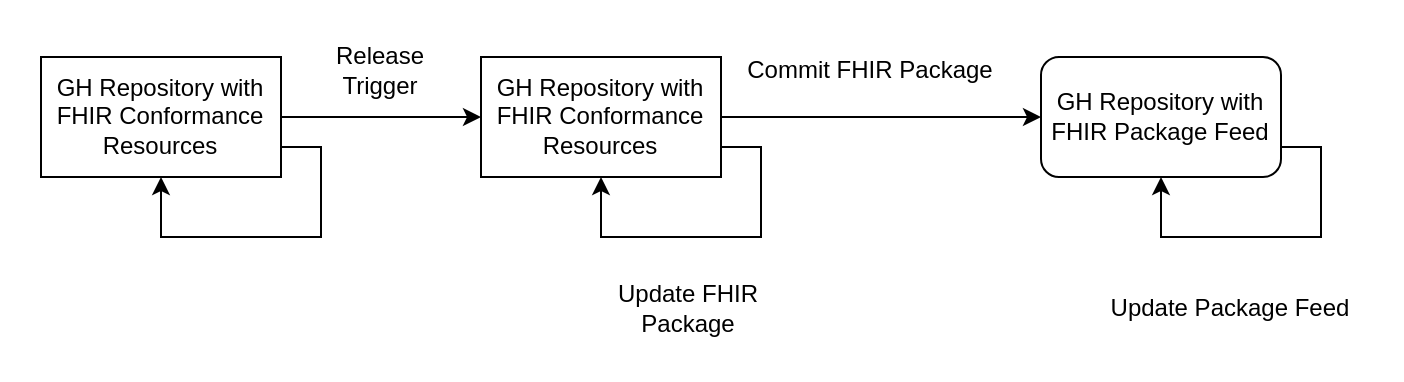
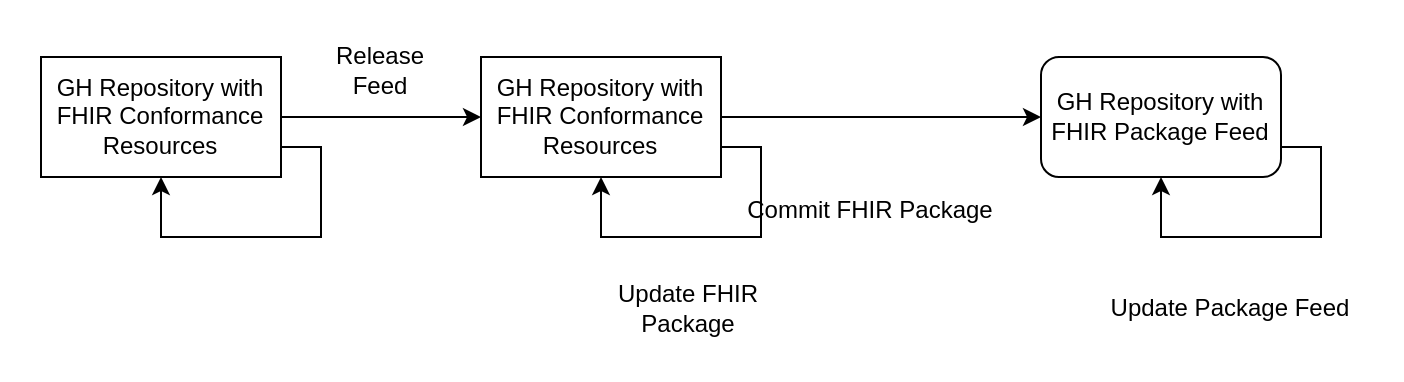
(381, 71) -> (381, 71)
(871, 71) -> (871, 211)
